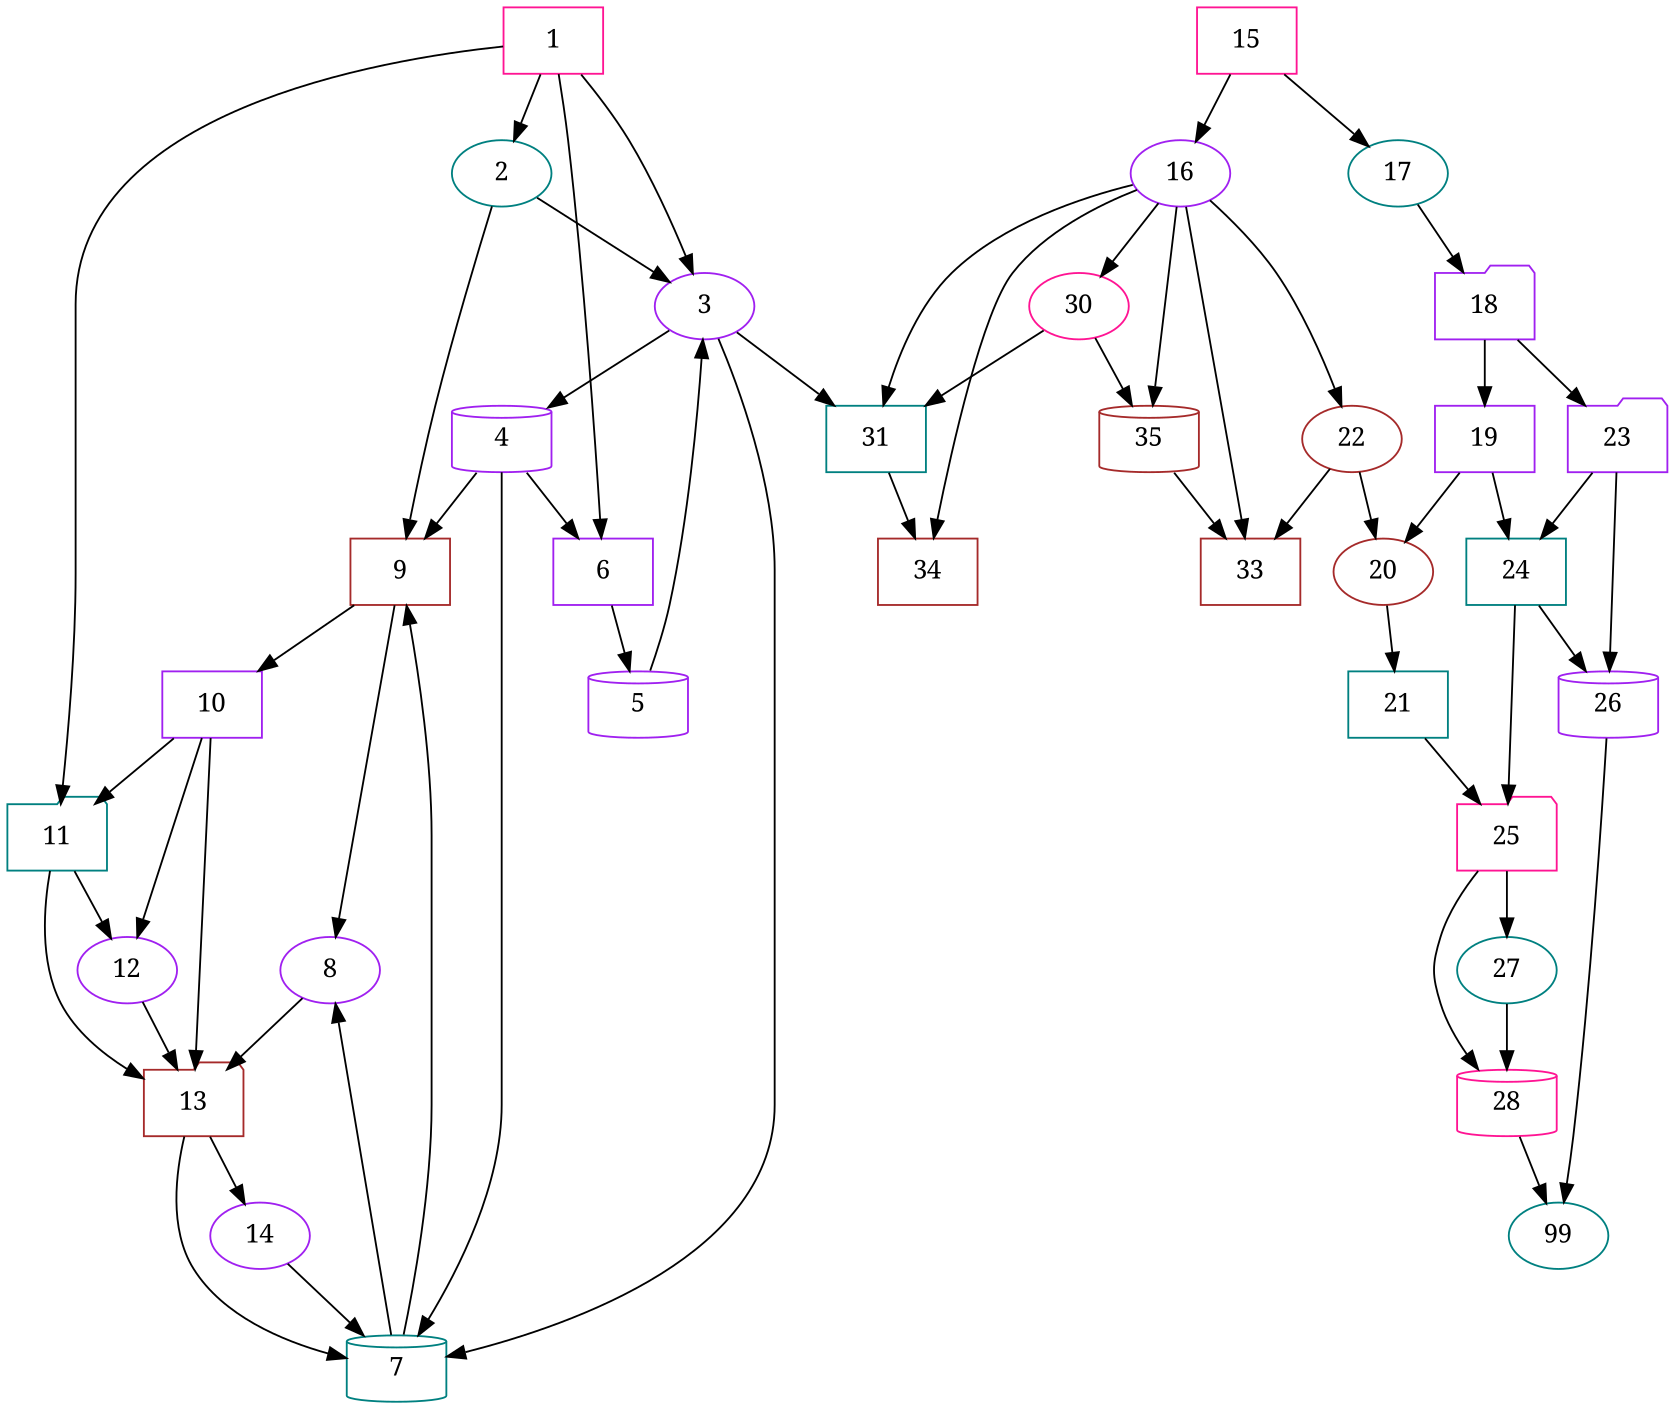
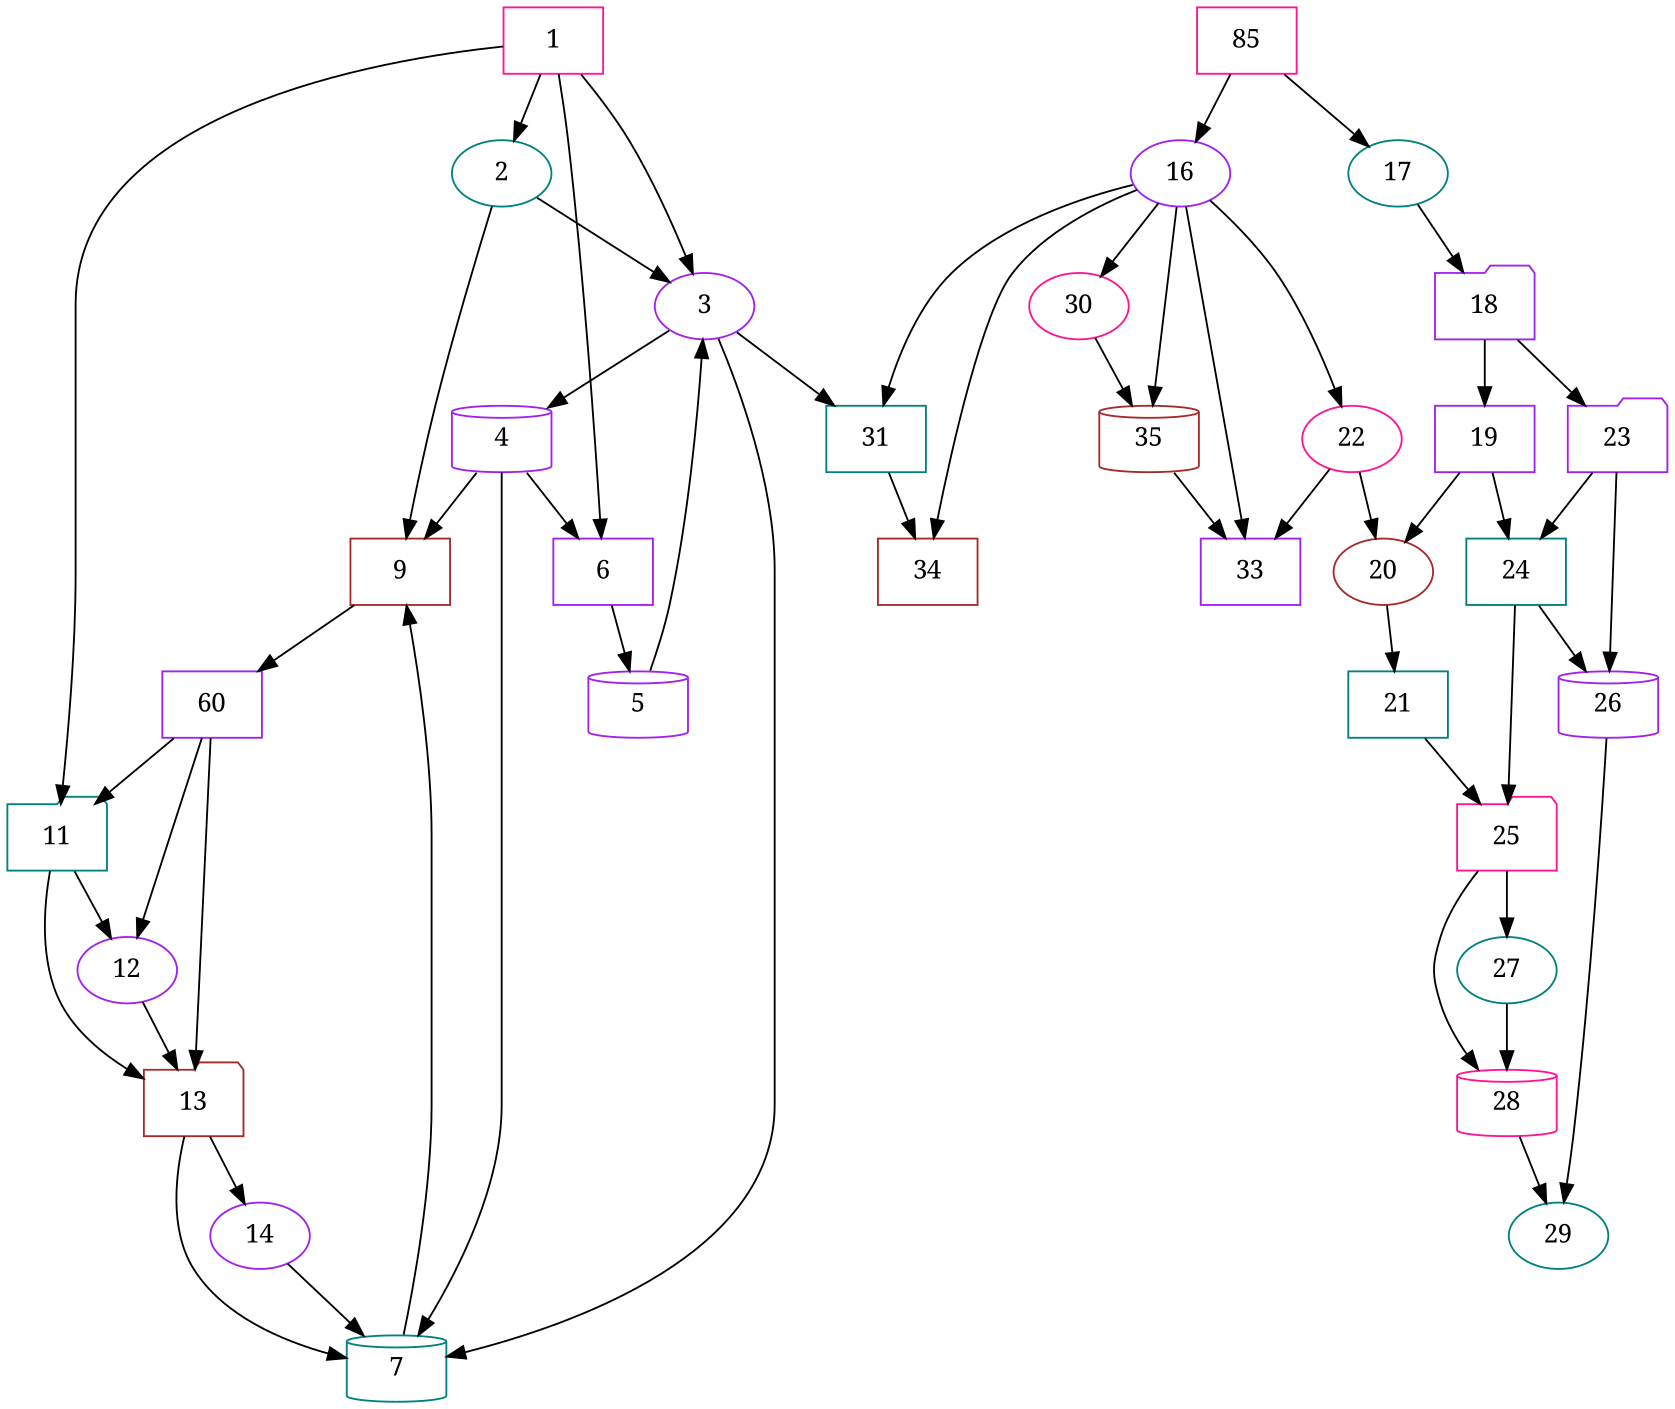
(1247, 41) -> (1247, 41)
(992, 363) -> none
(1352, 439) -> (1352, 439)
(1251, 572) -> (1251, 572)
(212, 705) -> (212, 705)
(330, 970) -> none
(1559, 1236) -> (1559, 1236)
